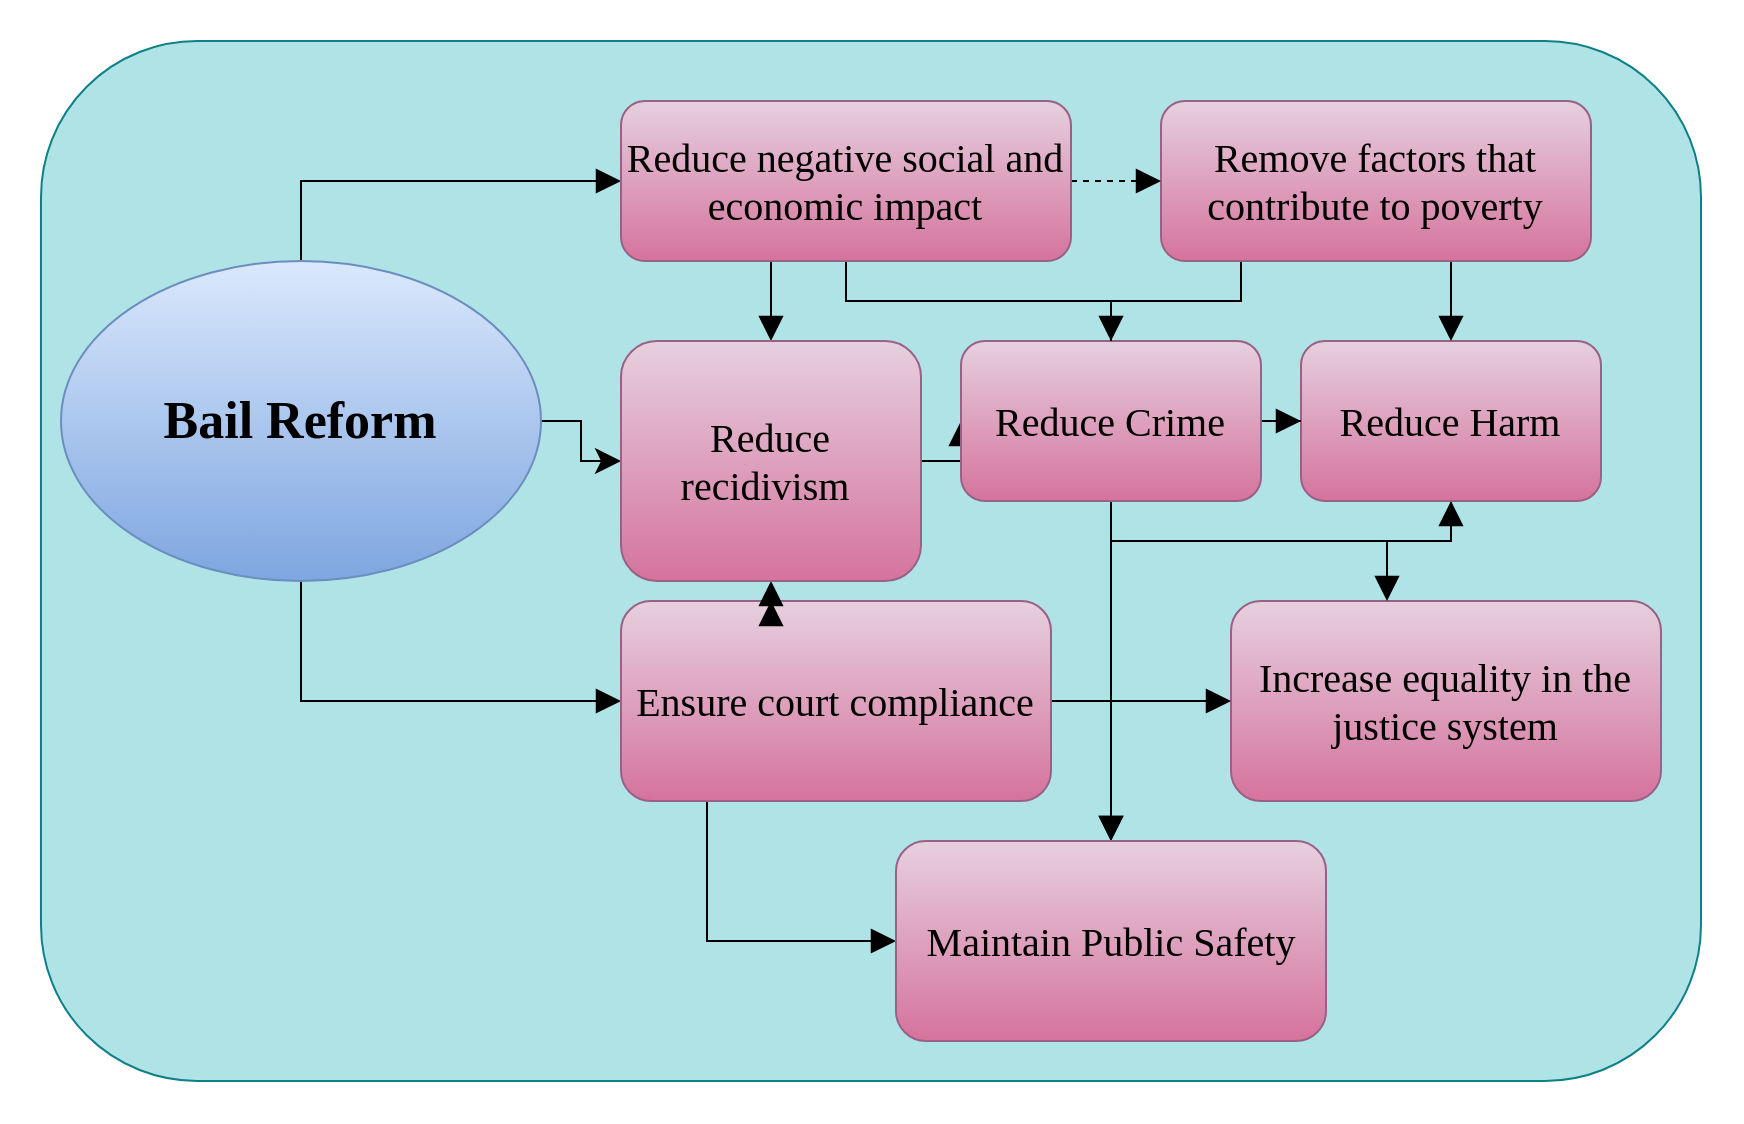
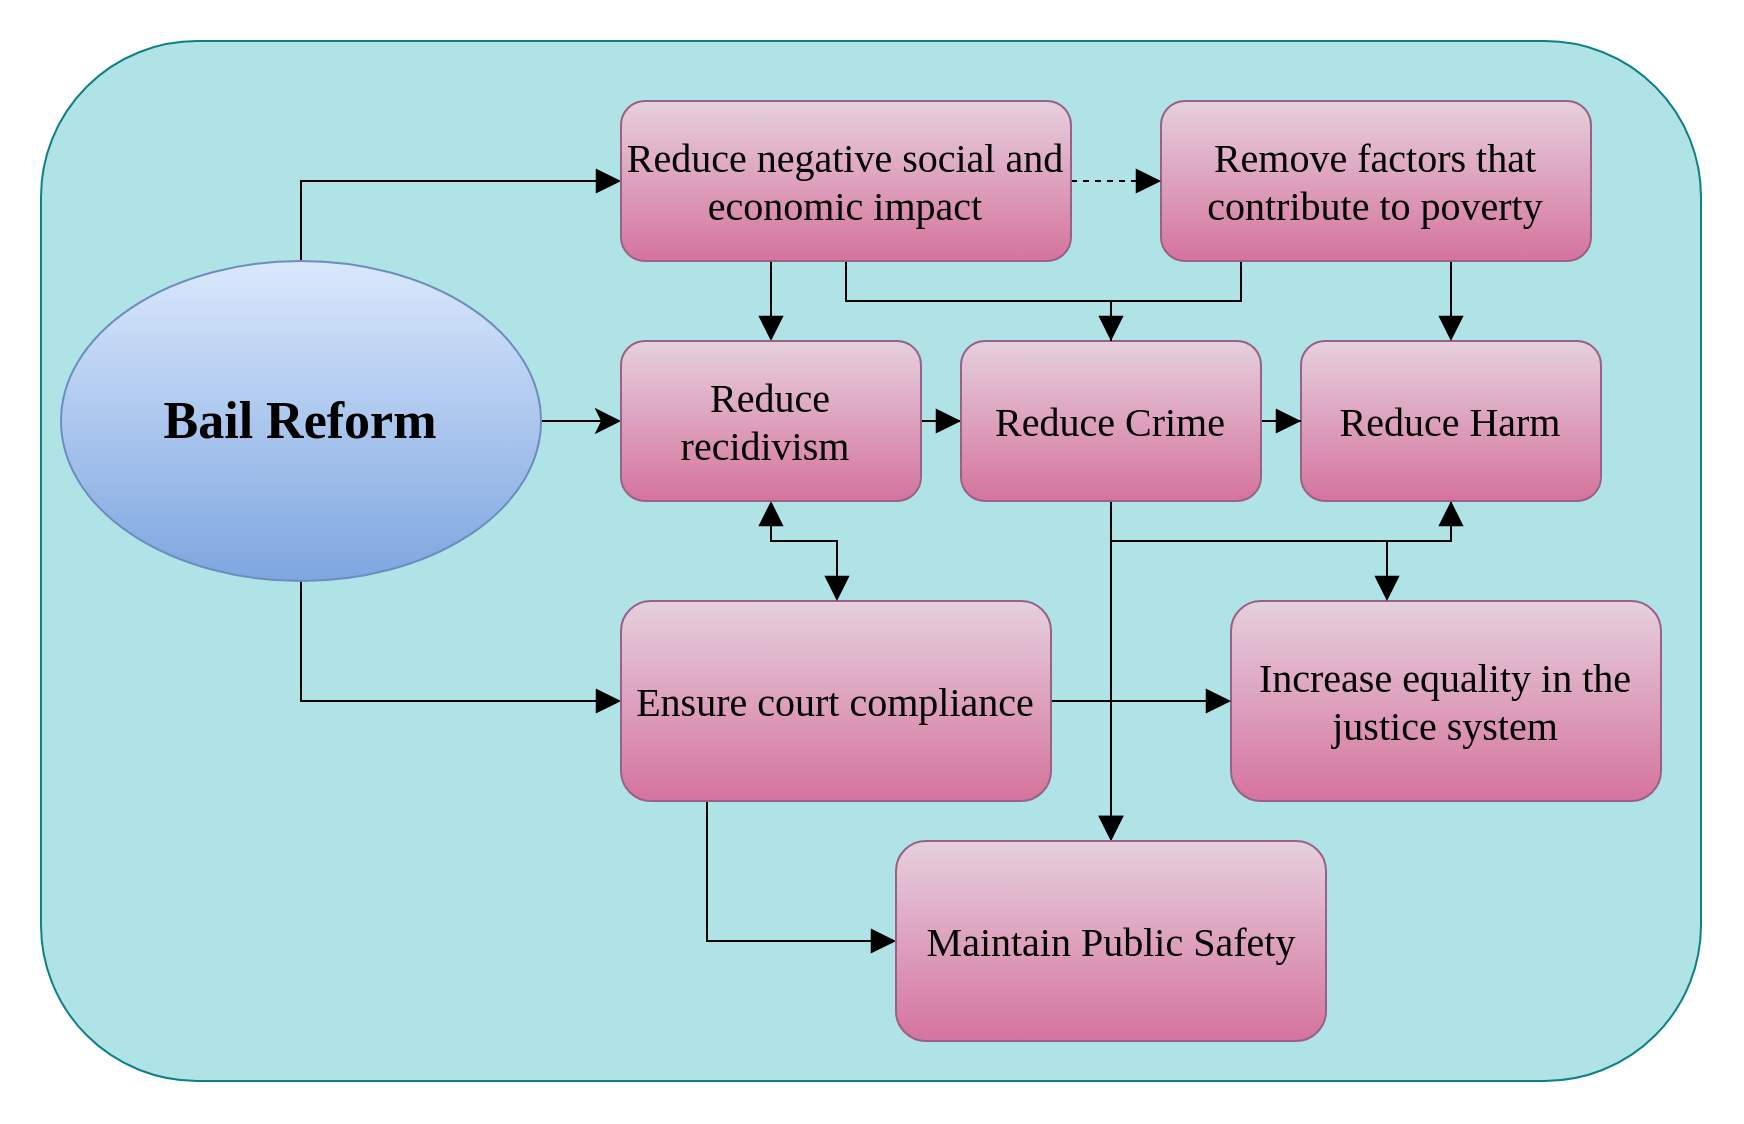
(771, 461) -> (771, 421)
